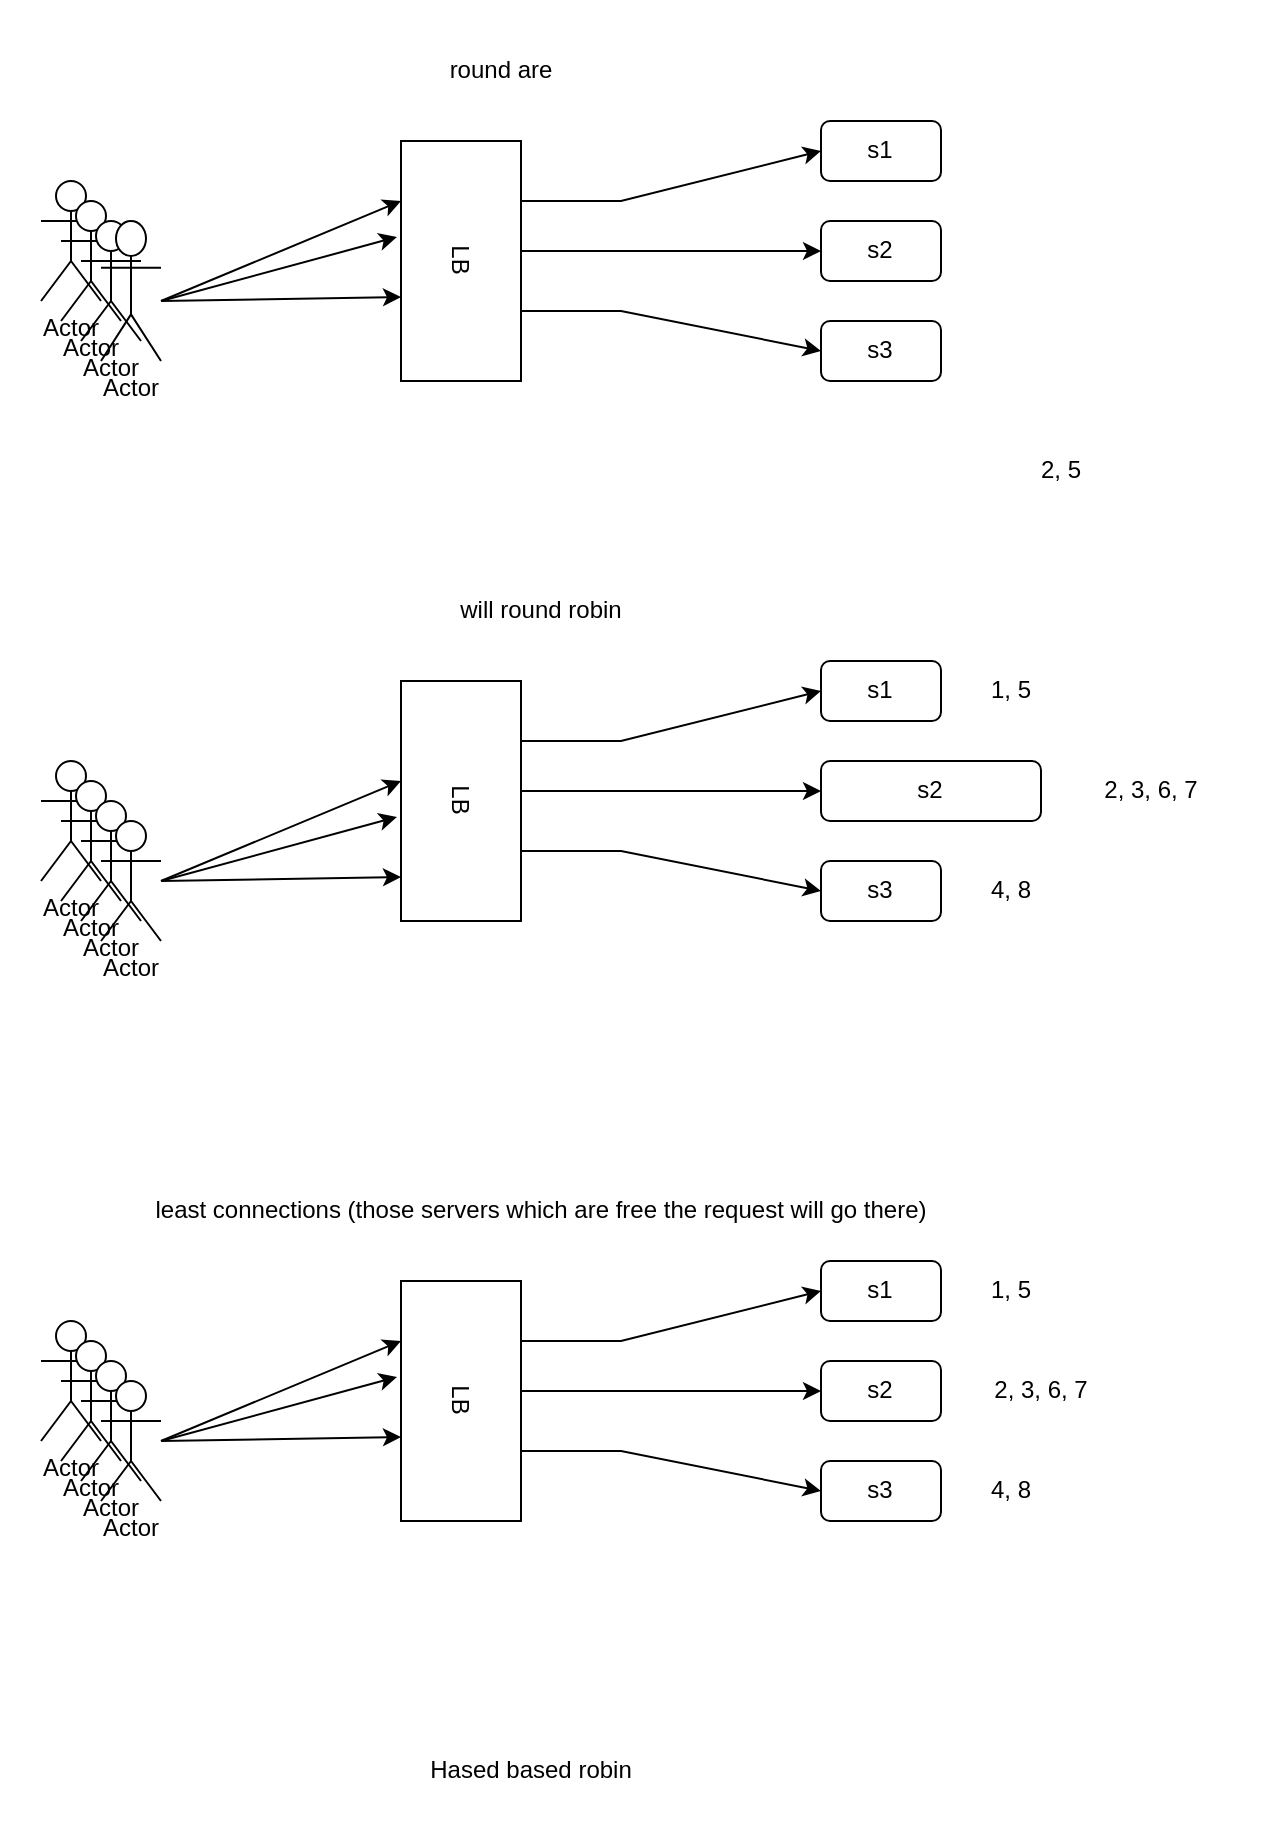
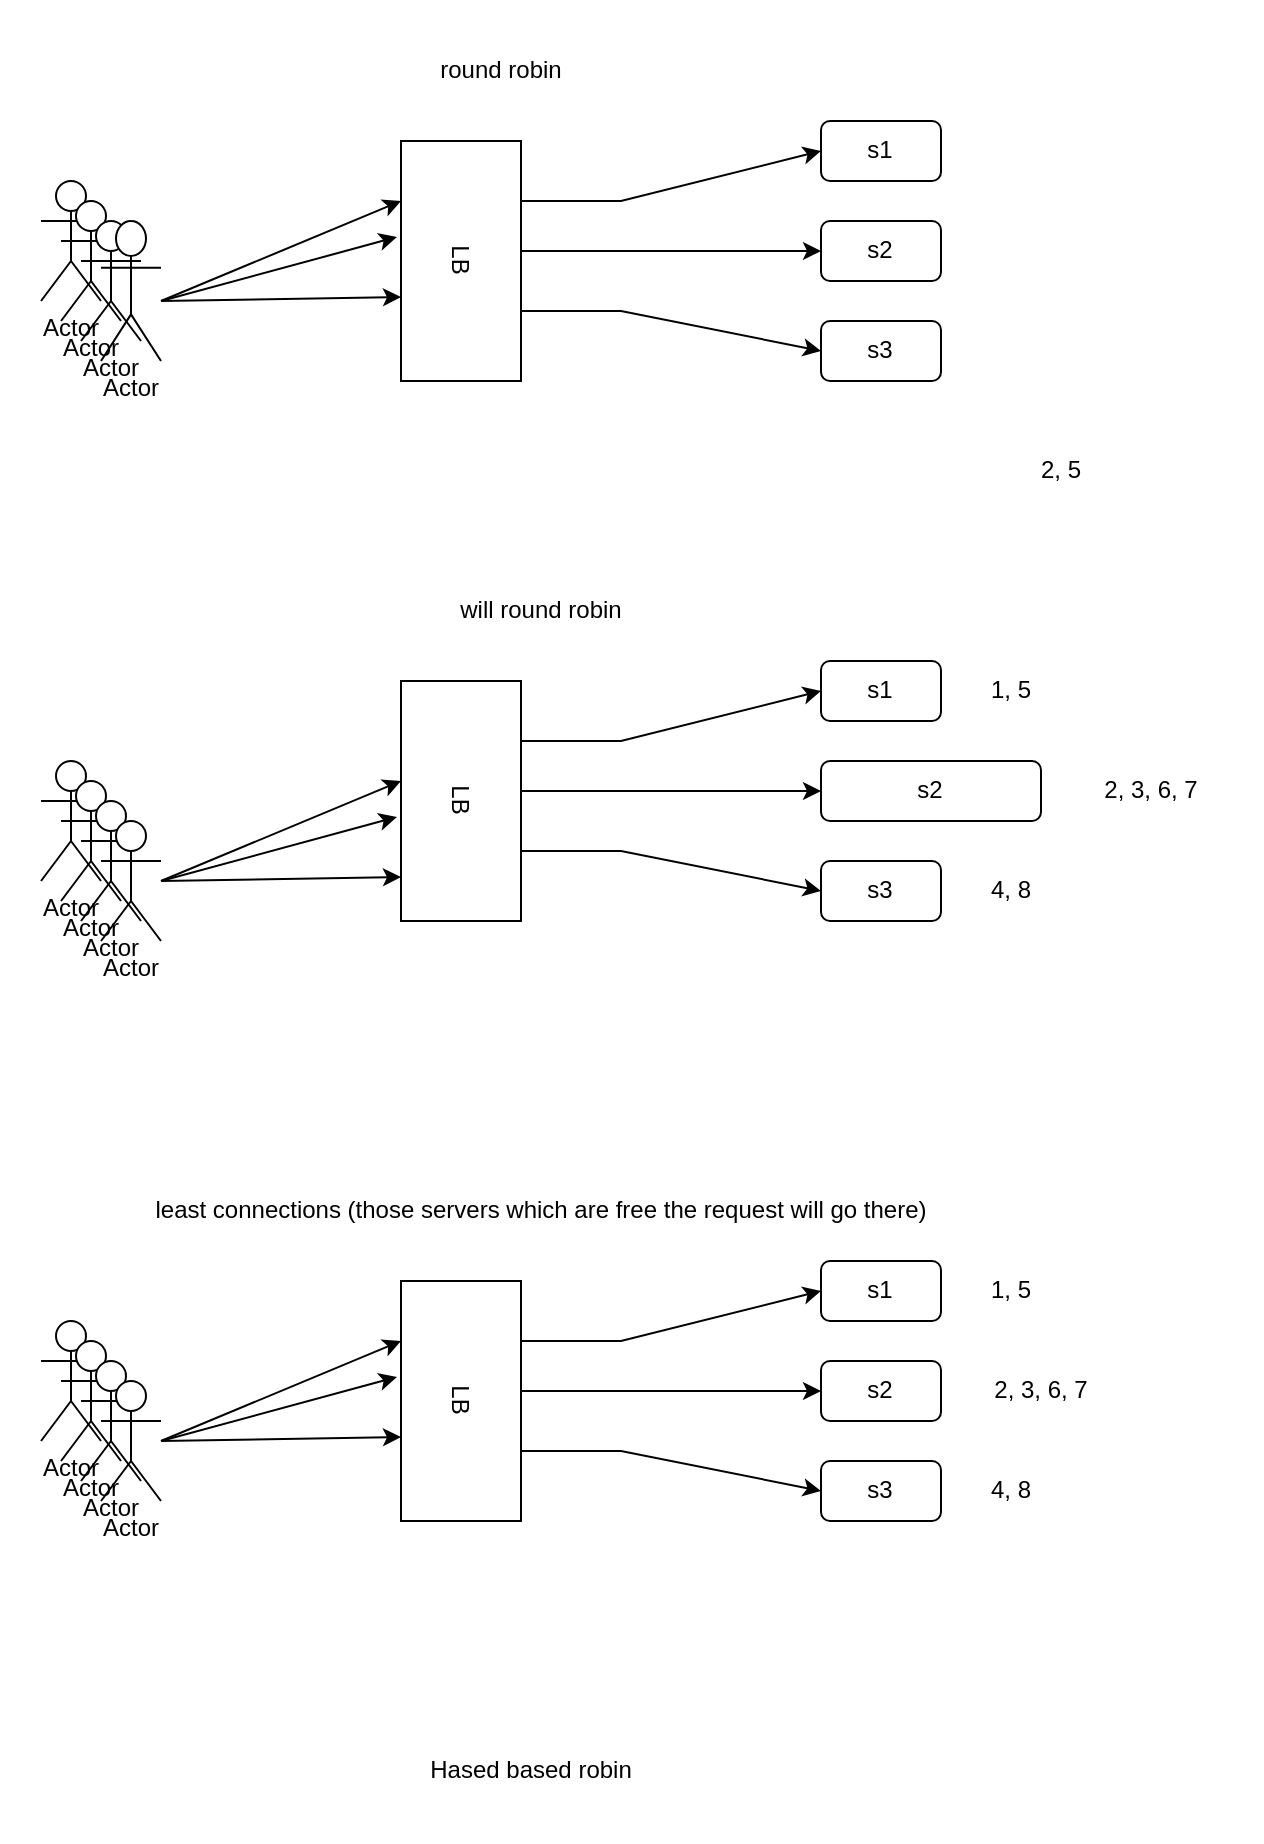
(502, 71) -> (502, 71)
